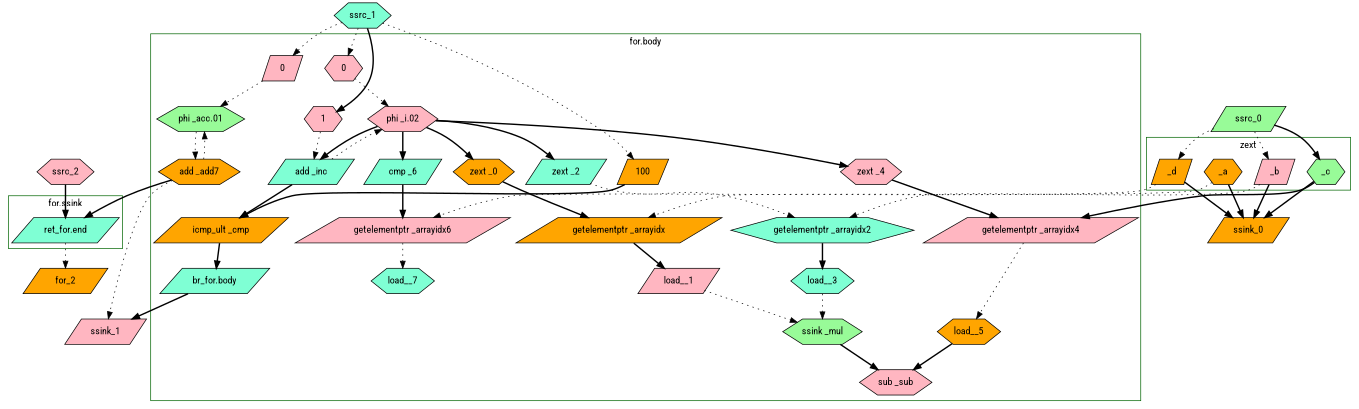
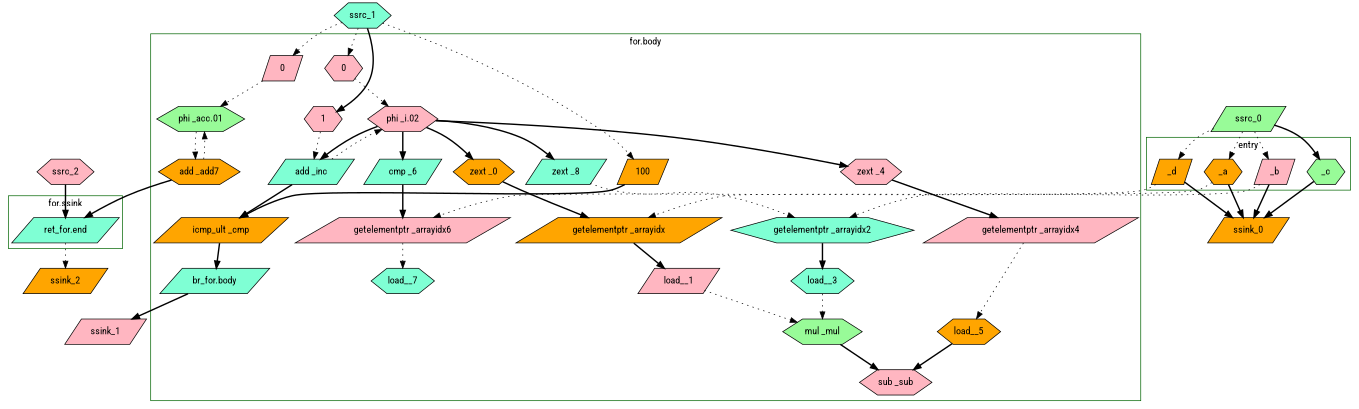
none -> (1237, 142)
(1248, 145) -> (1248, 145)
(566, 172) -> (566, 172)
(1179, 199) -> none
(130, 239) -> none
(65, 281) -> (65, 281)
(822, 332) -> (822, 332)
